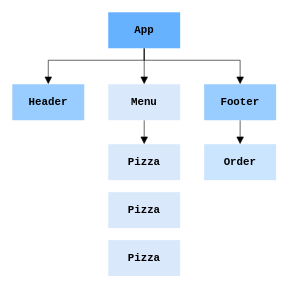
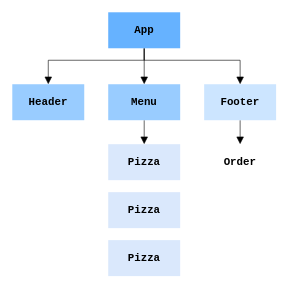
(144, 102) -> (144, 102)
(240, 102) -> (240, 102)
(240, 162) -> (240, 162)
